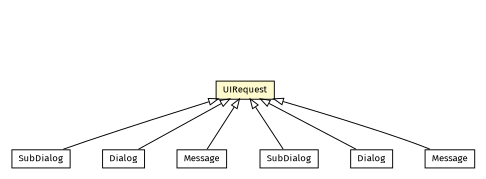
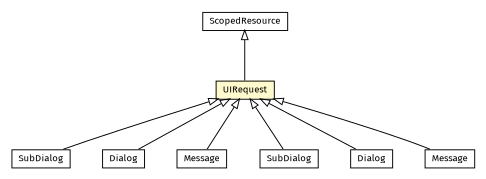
none -> (245, 21)
